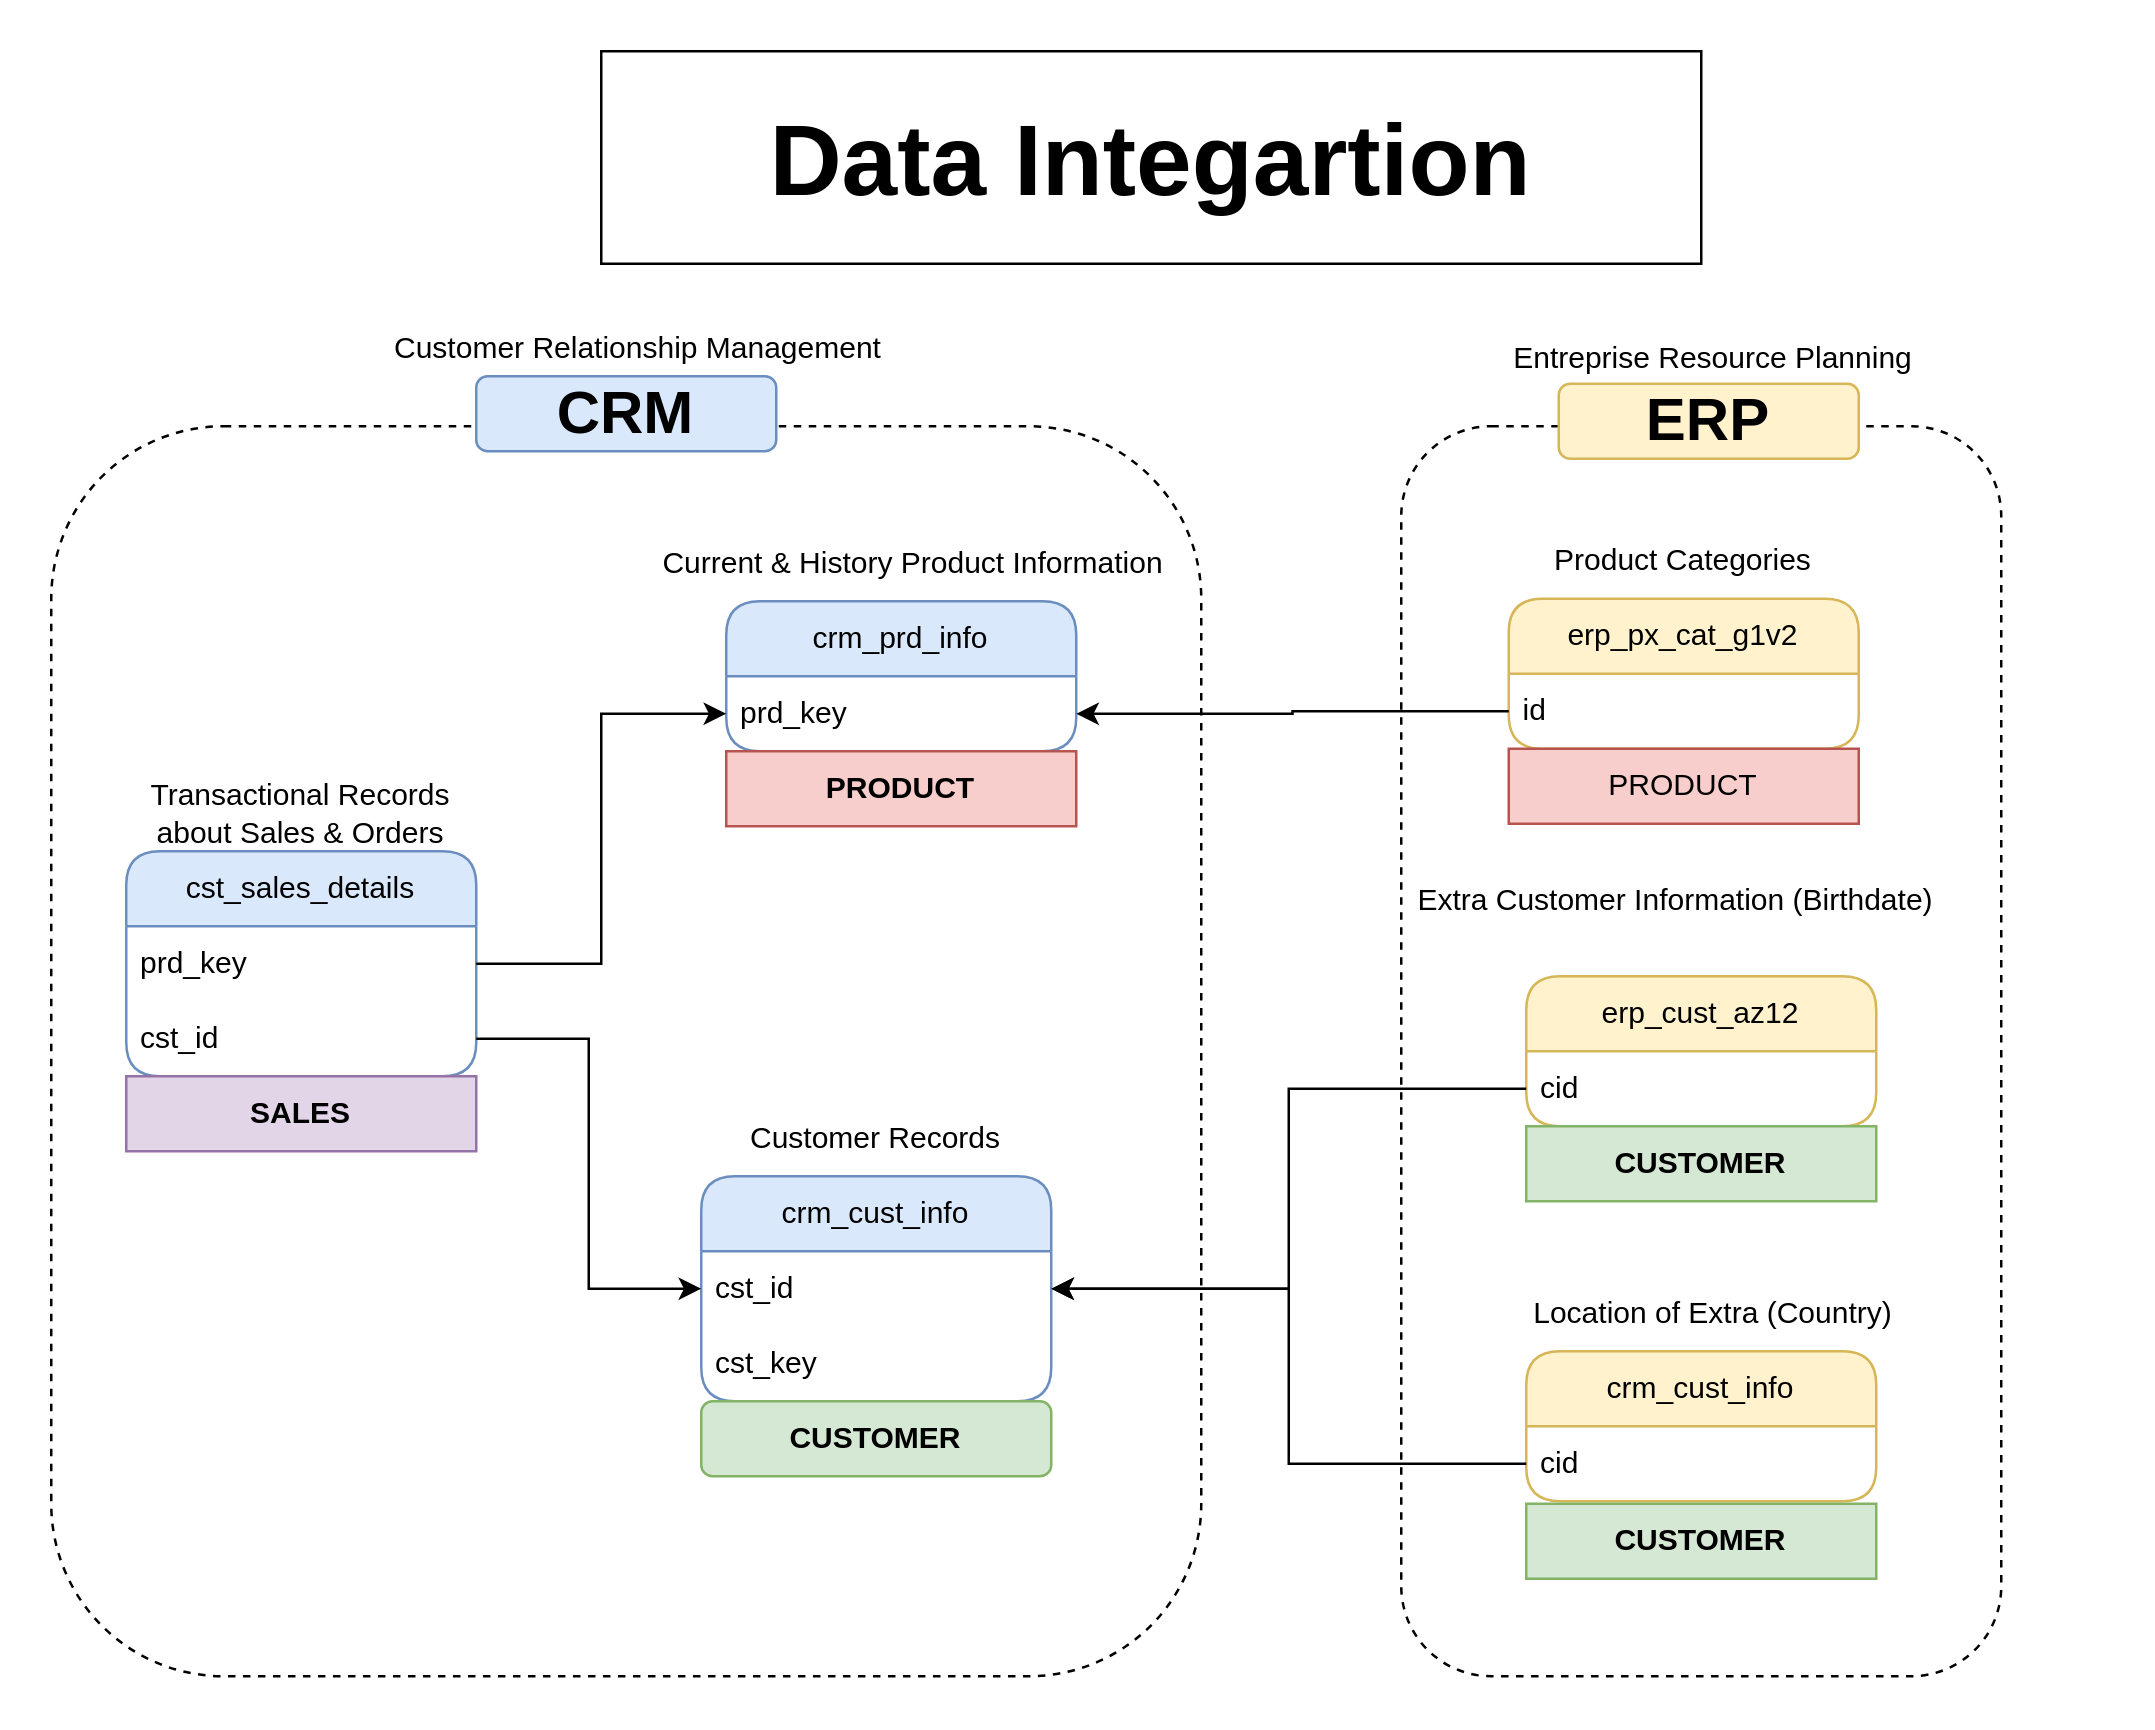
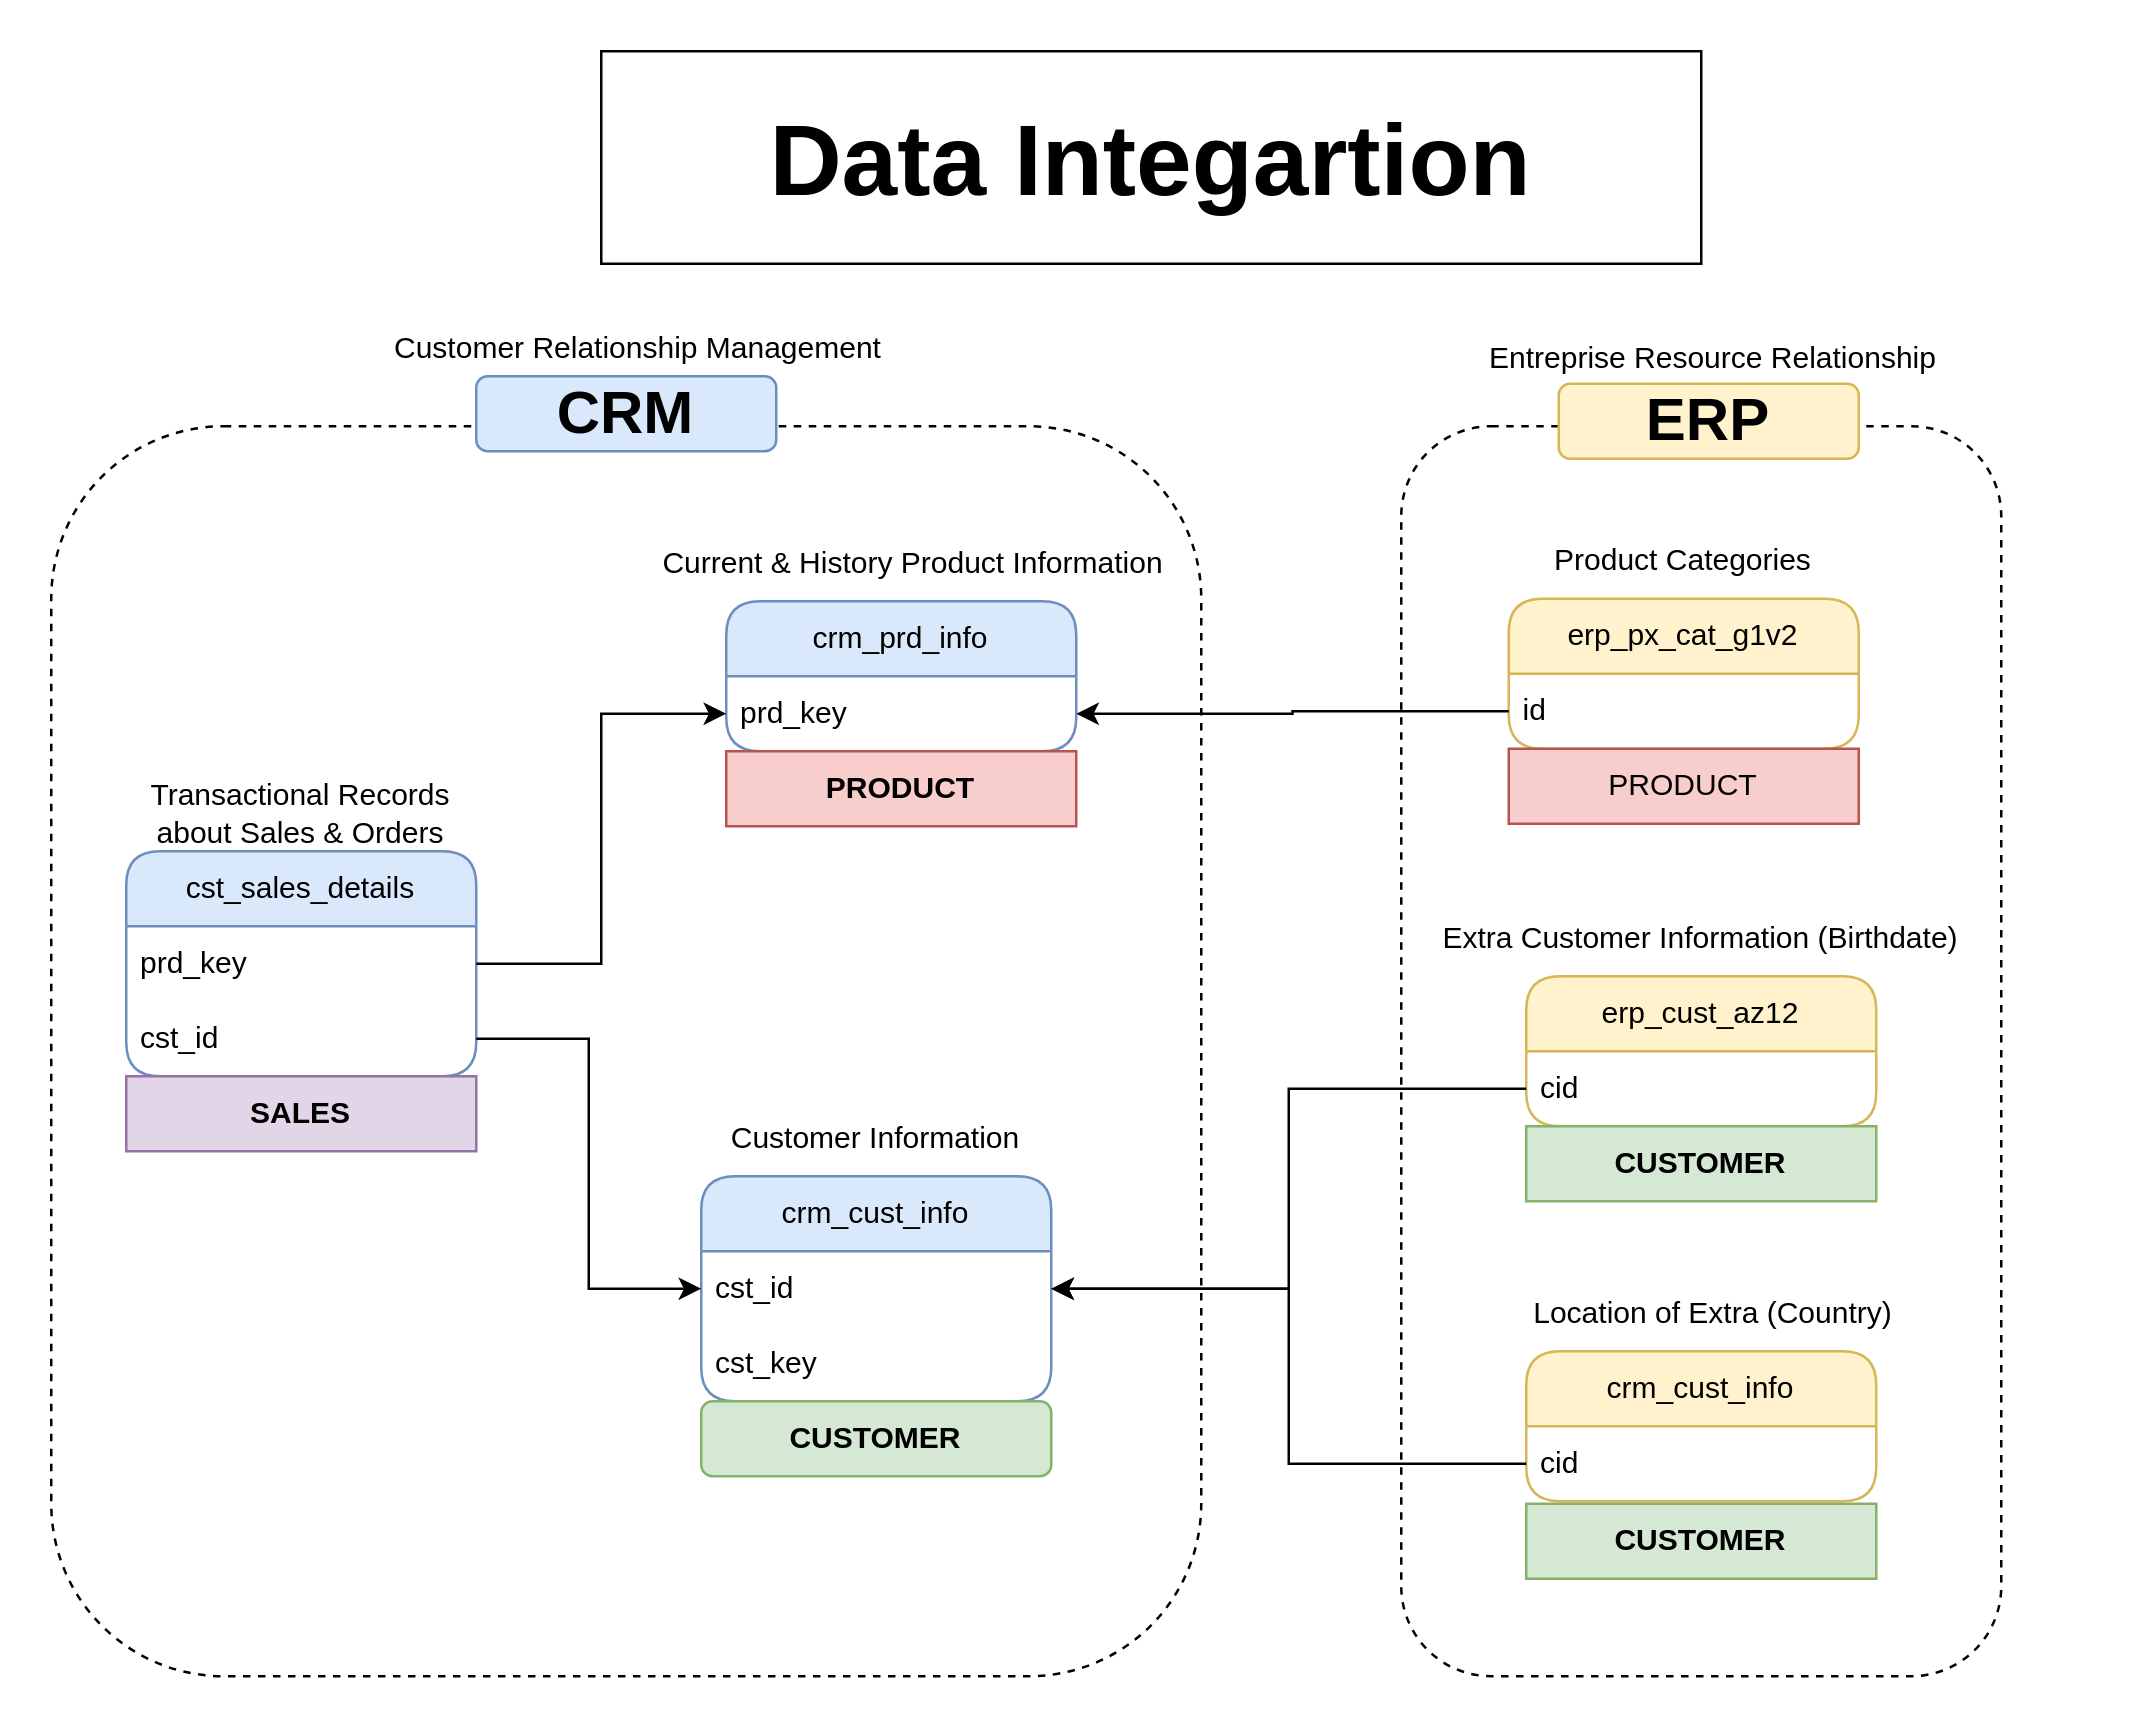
(1714, 359) -> (1714, 359)
(1676, 901) -> (1701, 939)
(876, 1139) -> (876, 1139)
